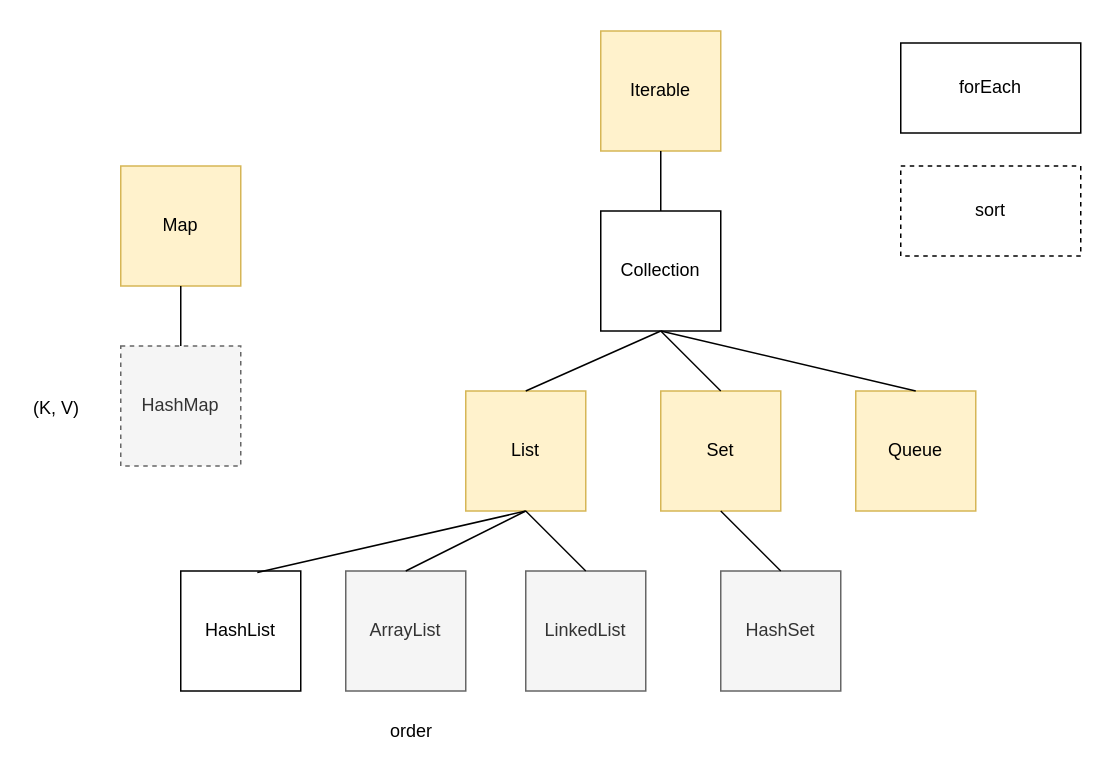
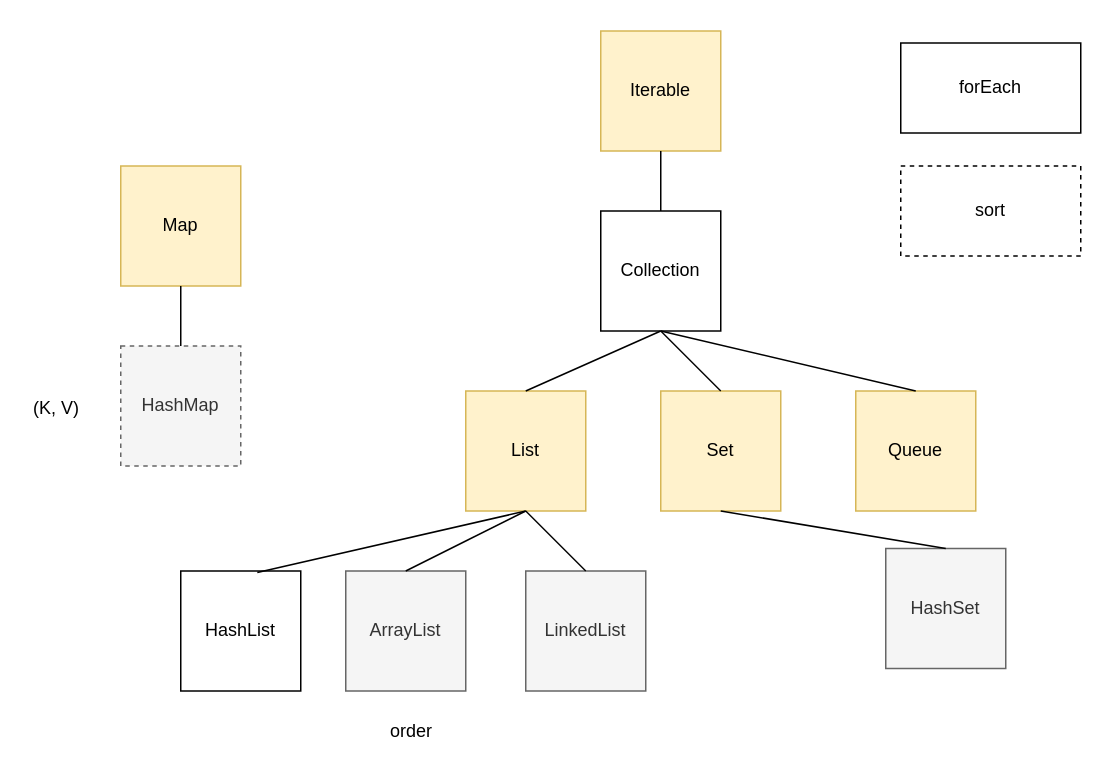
(781, 631) -> (946, 608)
